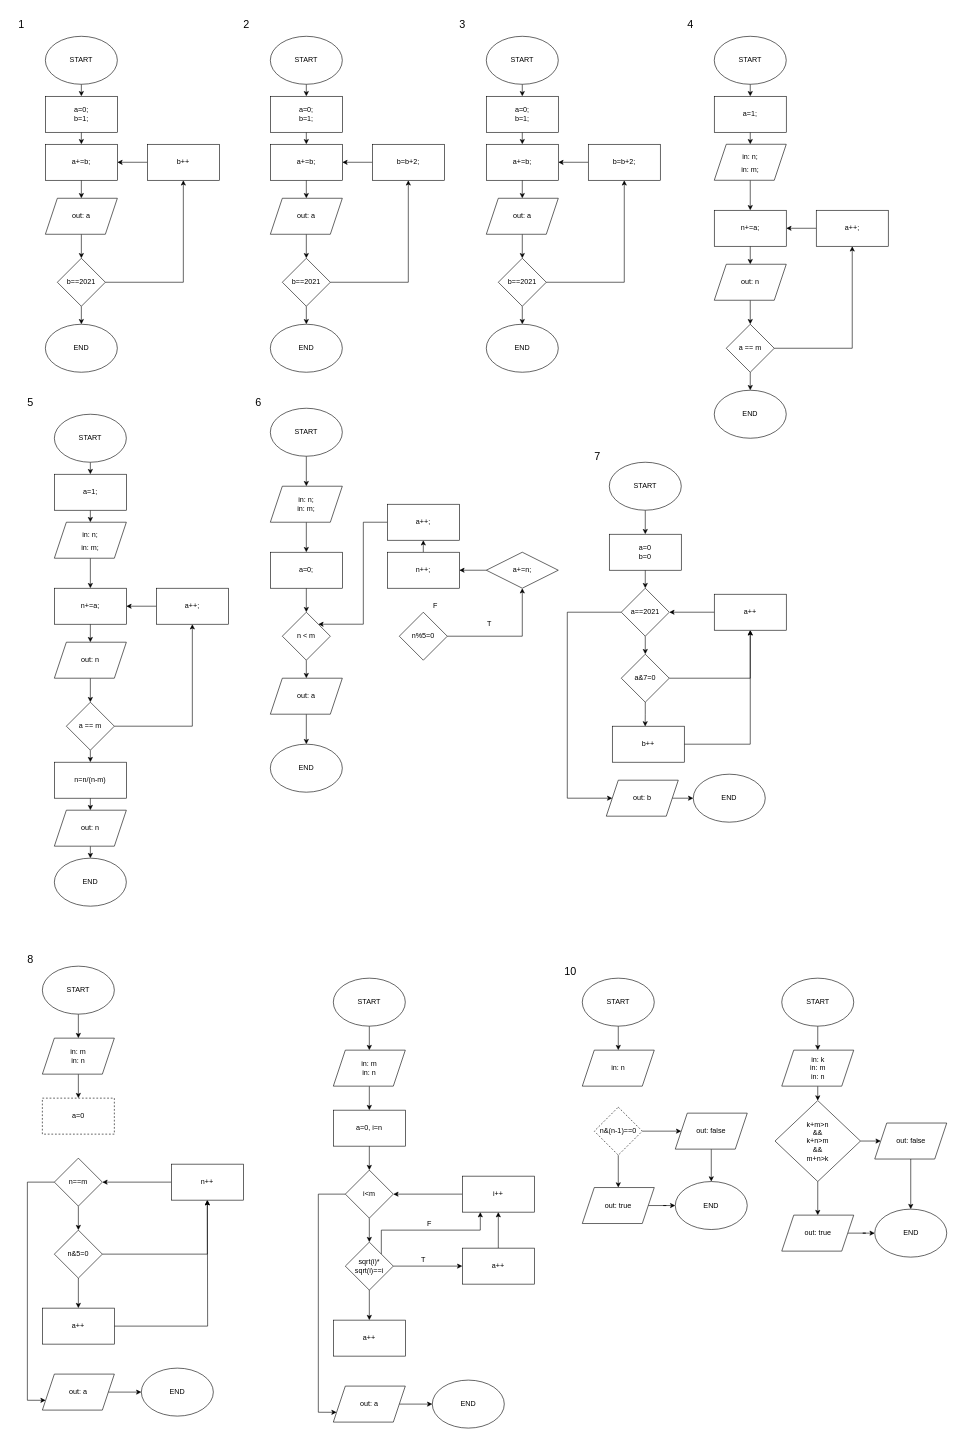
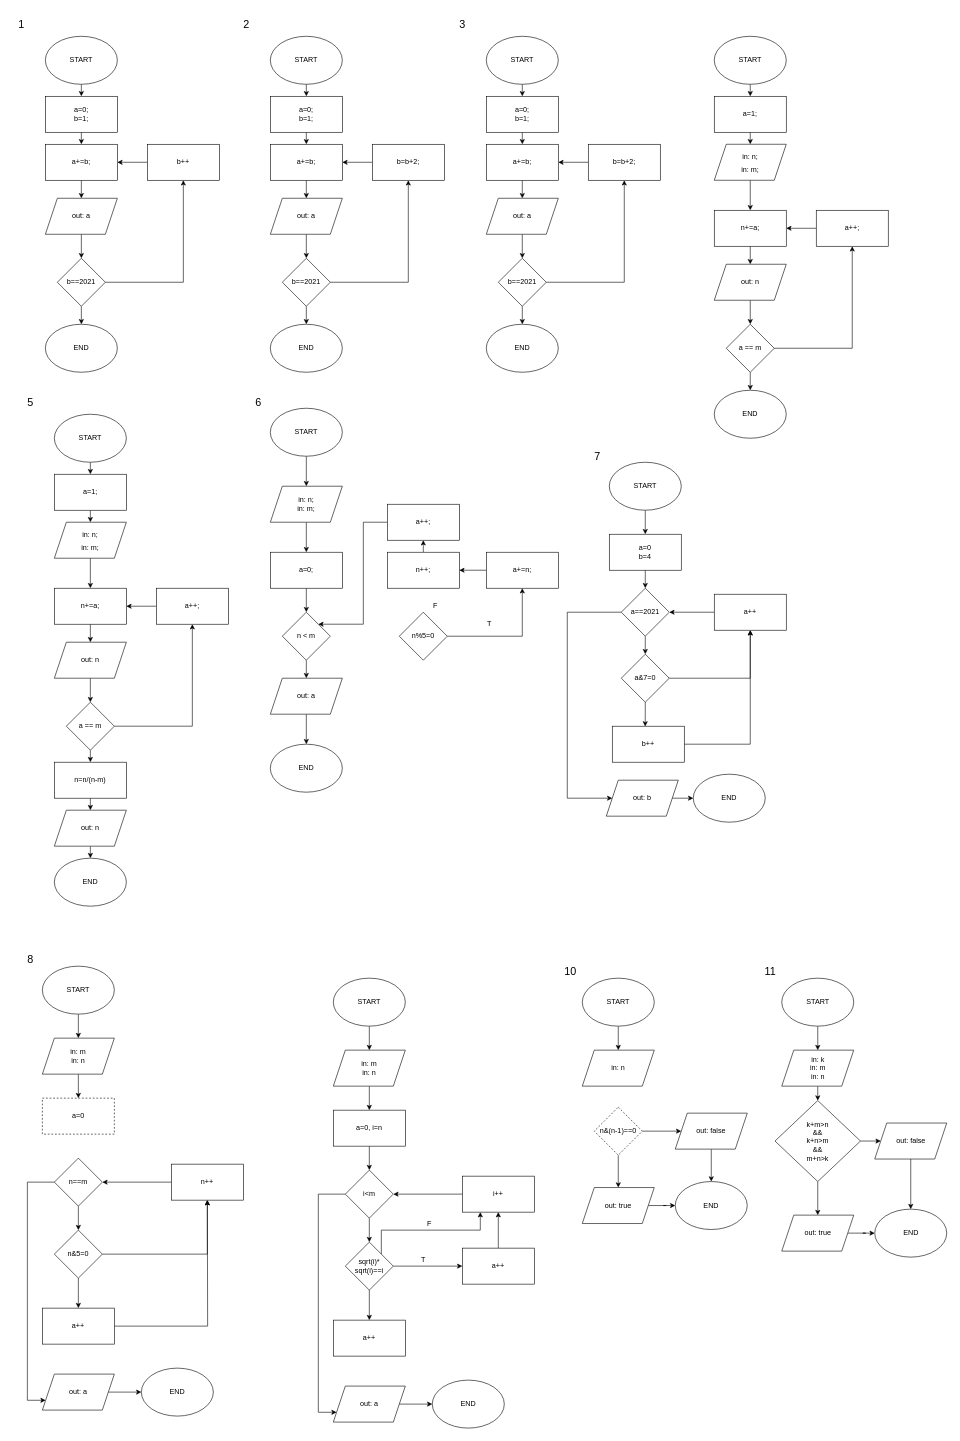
(690, 24) -> none
(645, 552) -> (645, 552)
(522, 570) -> (522, 570)
none -> (770, 972)
